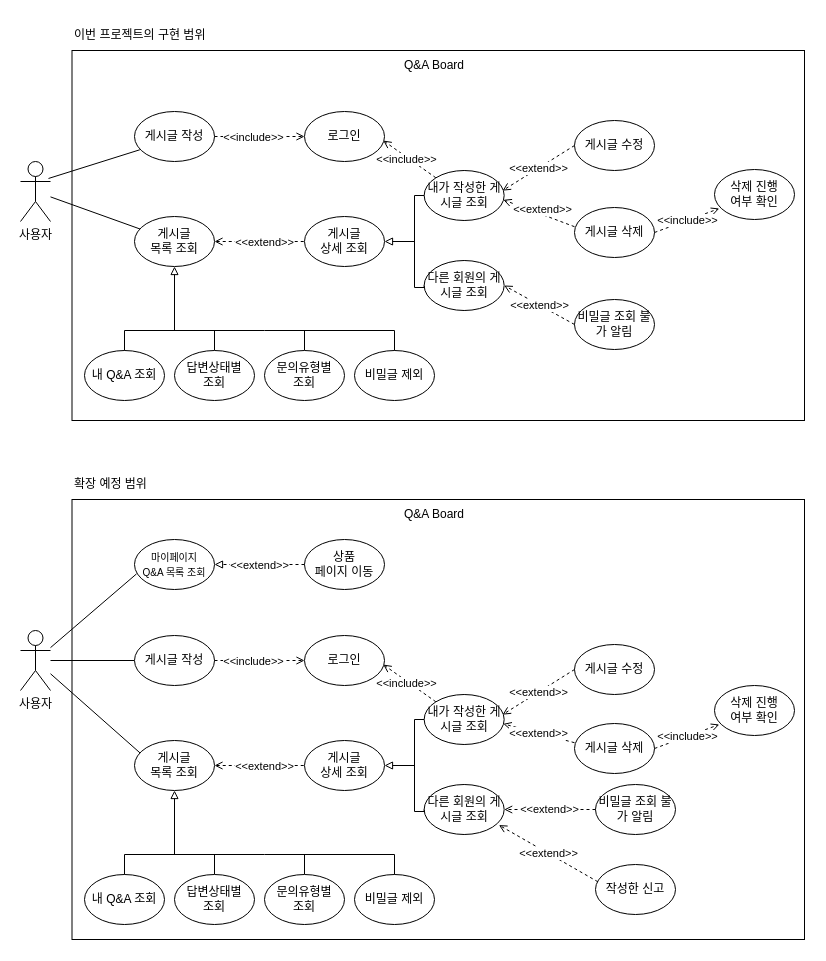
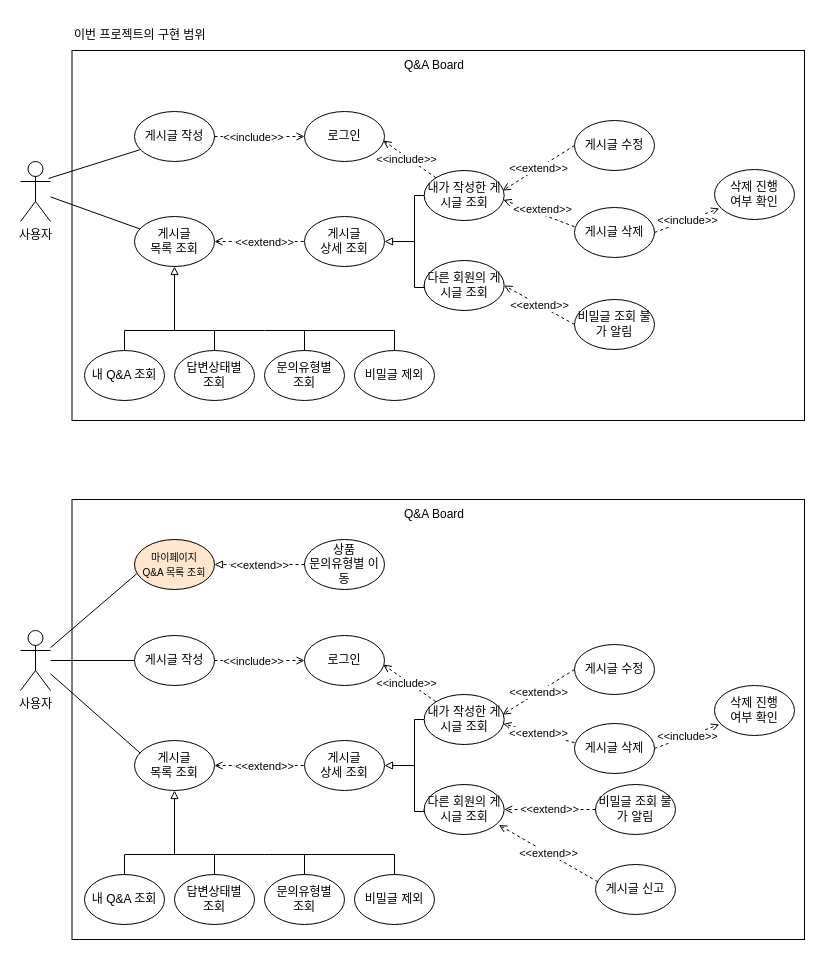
(122, 485) -> none
(174, 565) -> (174, 565)
(345, 565) -> (345, 565)
(636, 890) -> (636, 890)
